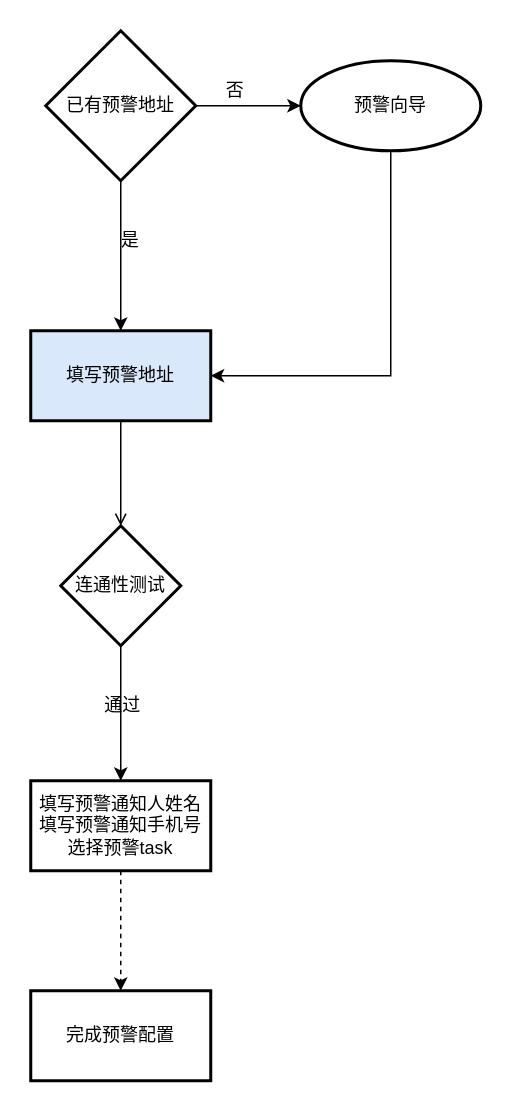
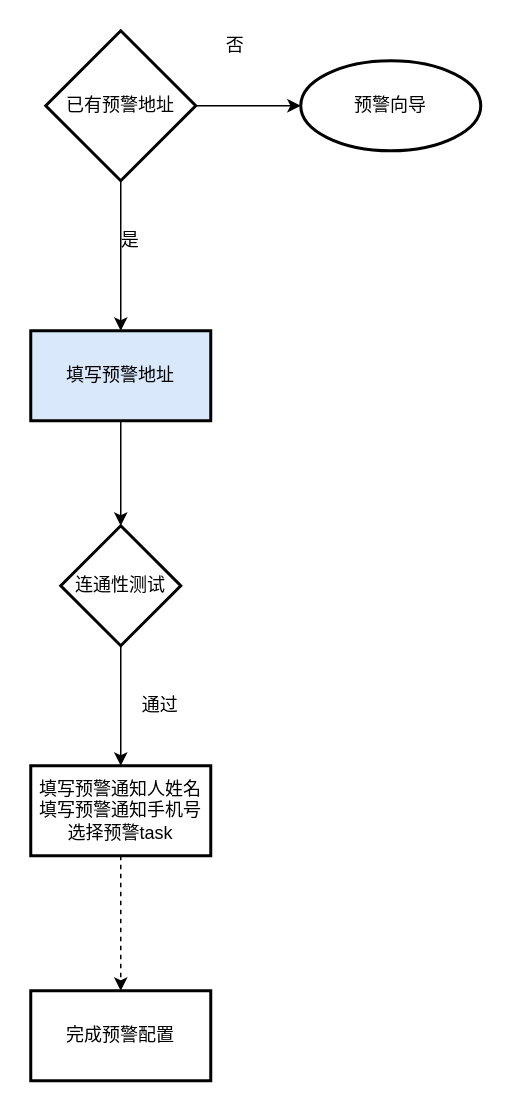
(235, 91) -> (235, 46)
(391, 348) -> none
(121, 516) -> (121, 514)
(122, 706) -> (160, 706)
(121, 826) -> (121, 811)
